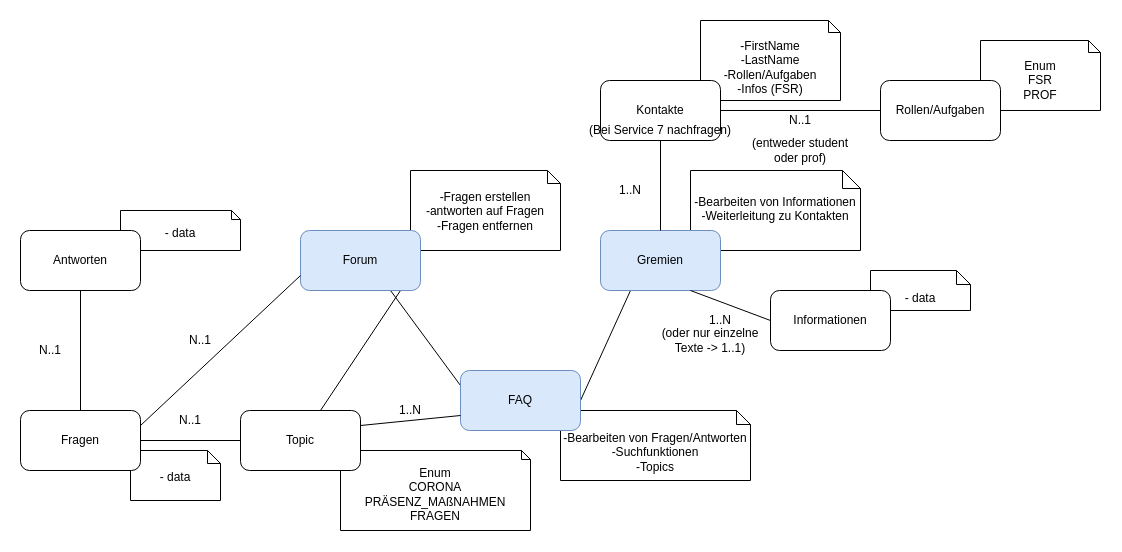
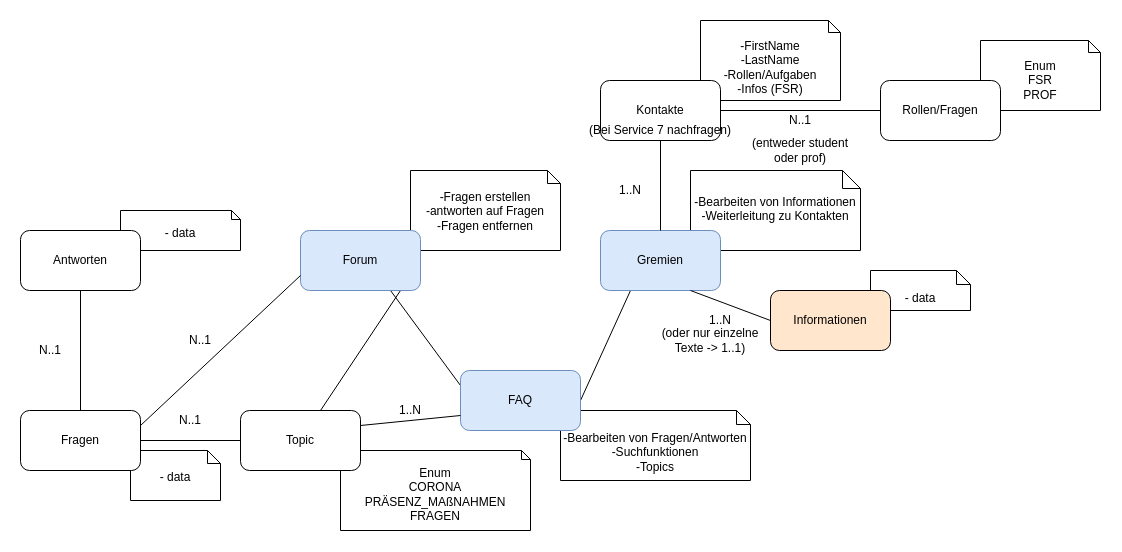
(941, 111) -> (941, 111)
(831, 321) -> (831, 321)
